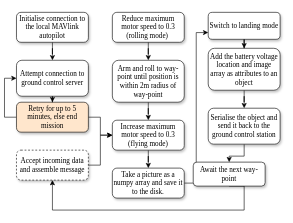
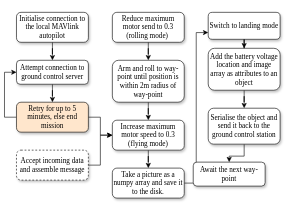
(149, 27) -> (149, 27)
(53, 78) -> (53, 72)
(53, 198) -> none
